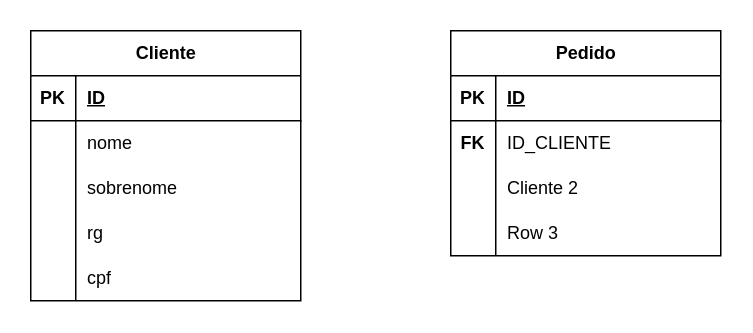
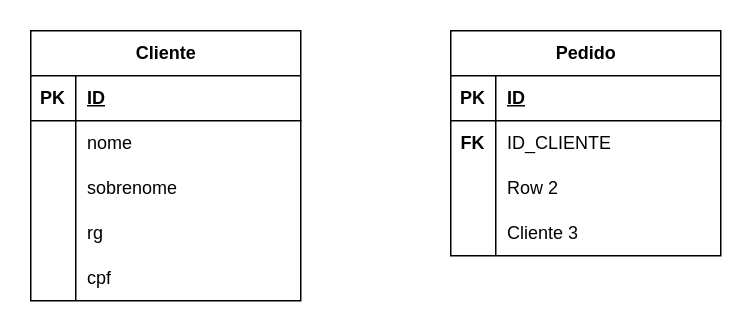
(546, 188) -> (531, 188)
(531, 233) -> (546, 233)
